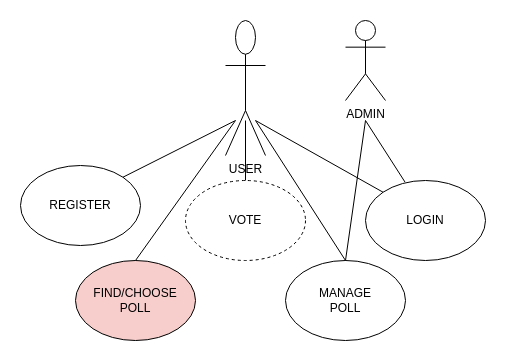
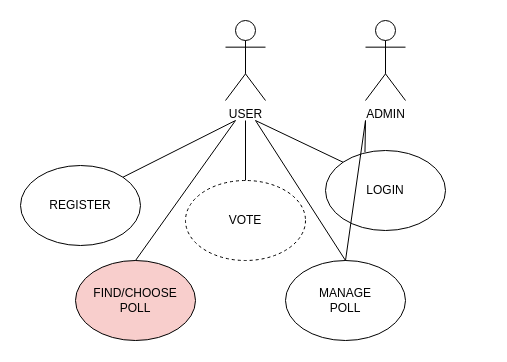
(366, 61) -> (386, 61)
(246, 88) -> (246, 61)
(426, 221) -> (386, 191)
